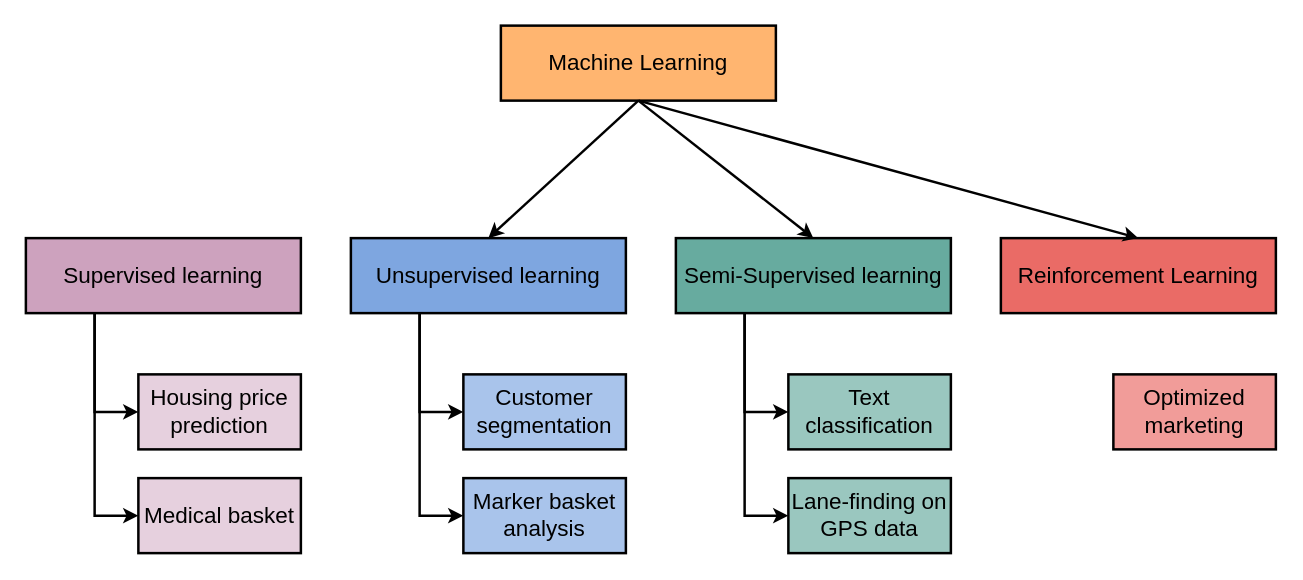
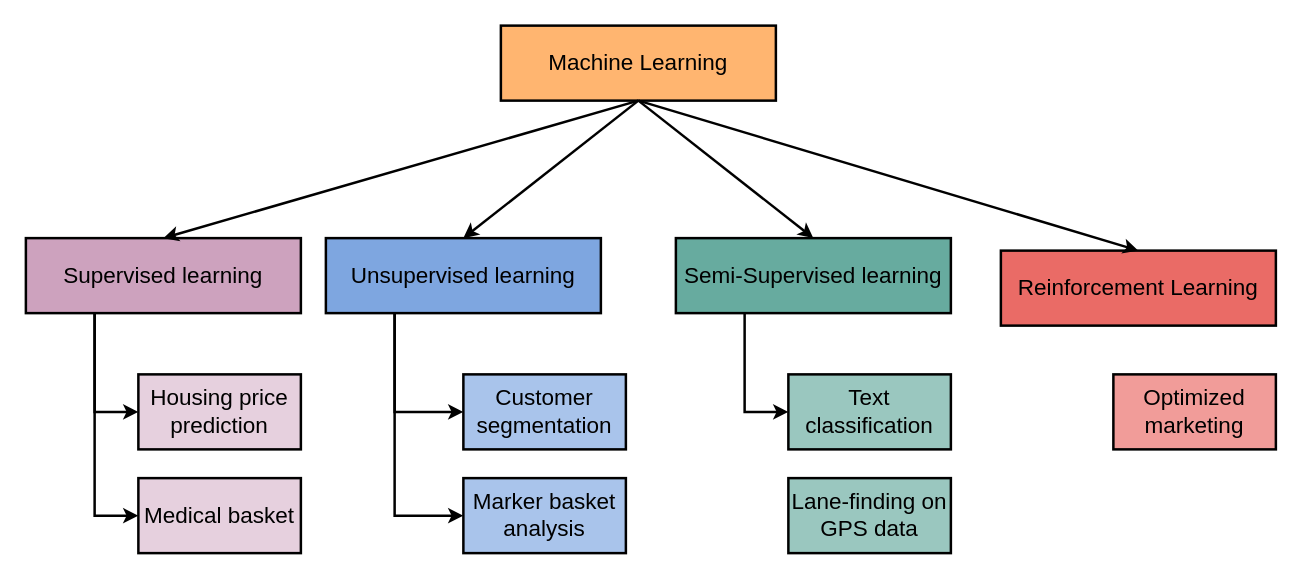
none -> (402, 169)
(488, 276) -> (463, 276)
(1138, 276) -> (1138, 288)
(744, 482) -> none
